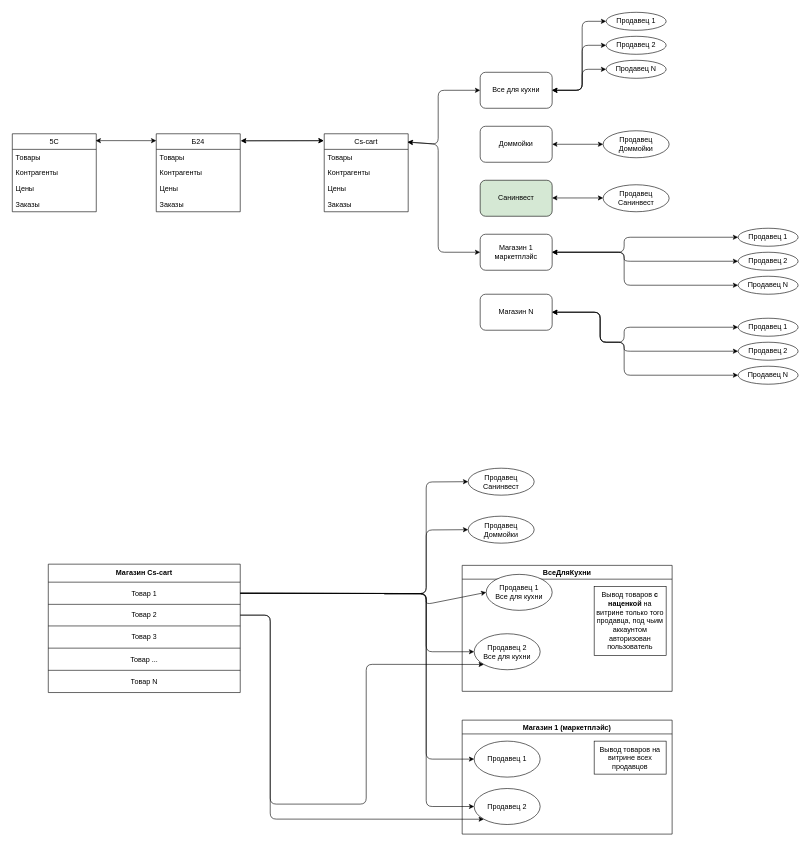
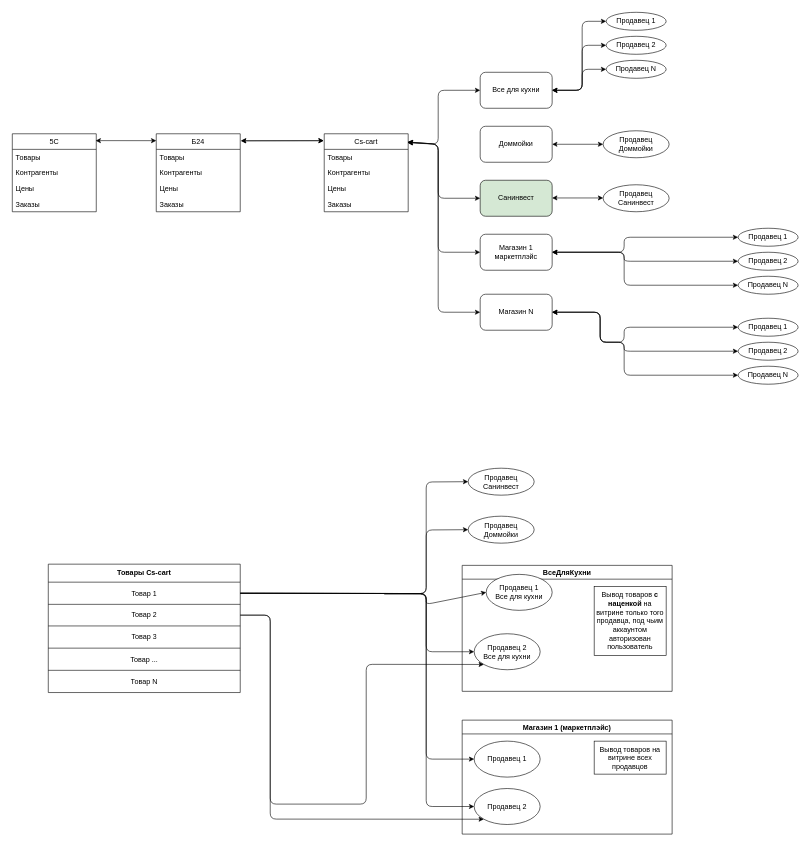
none -> (474, 198)
none -> (439, 309)
(144, 573) -> (144, 573)
